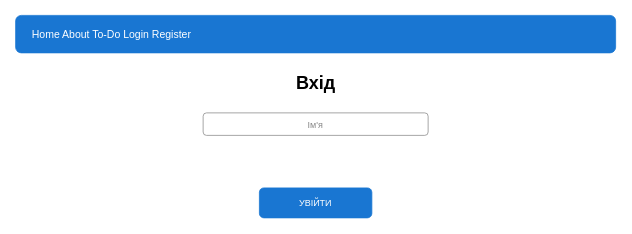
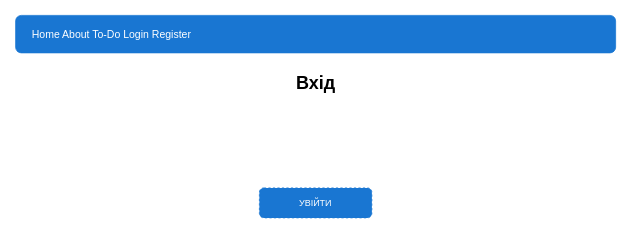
(315, 124) -> none
(315, 203) -> (315, 203)
